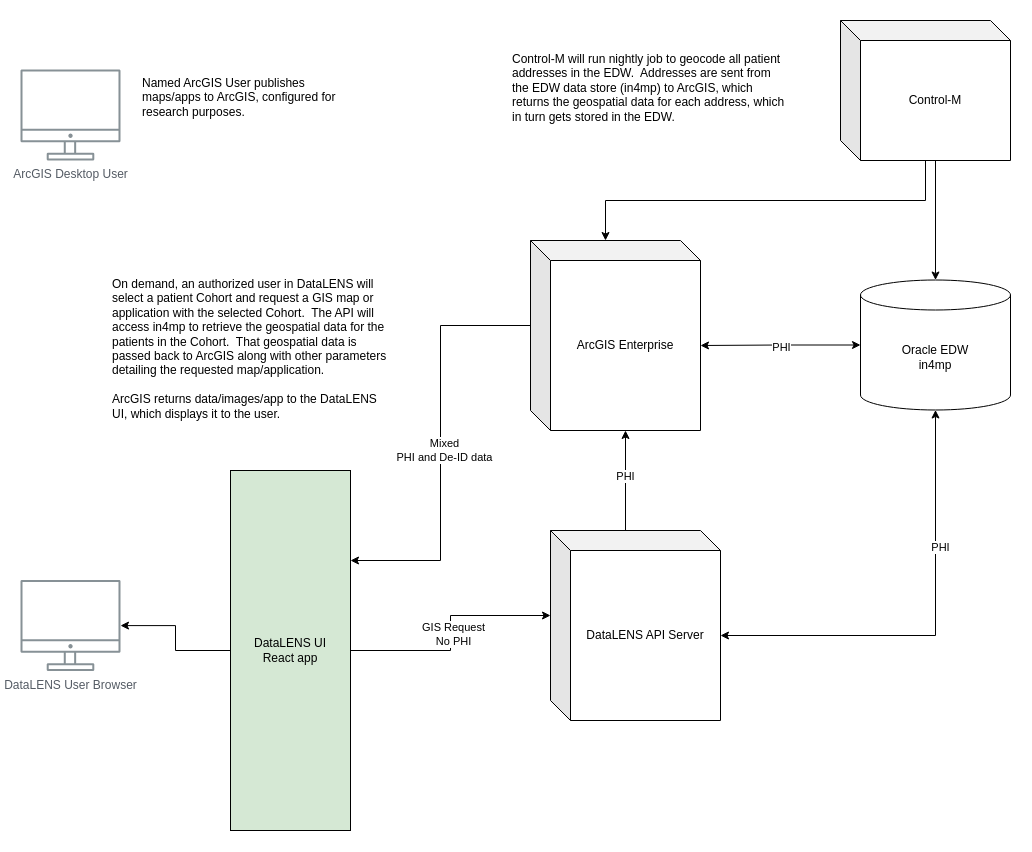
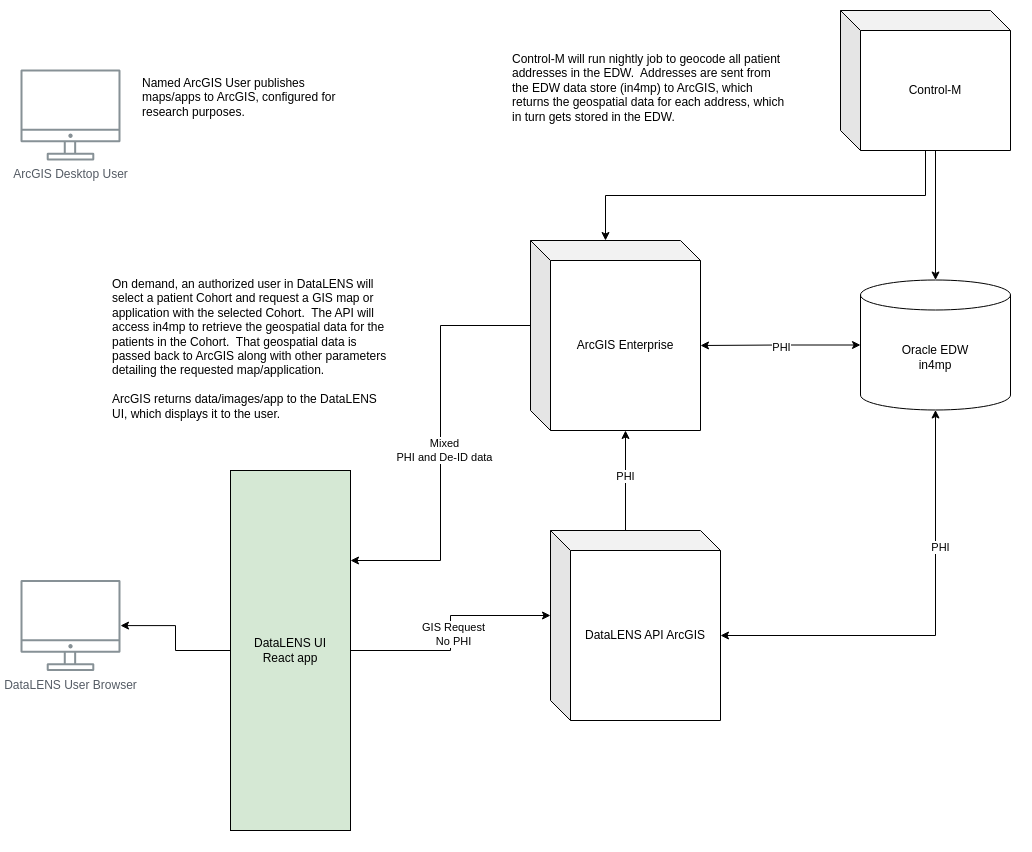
(926, 91) -> (926, 81)
(646, 636) -> (646, 636)
